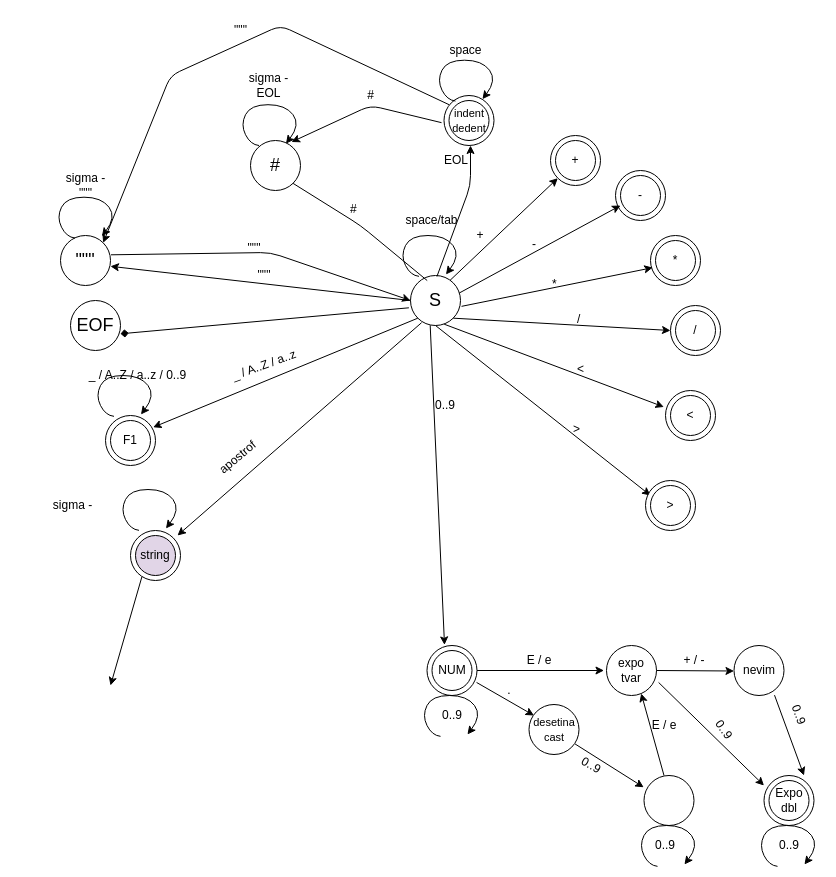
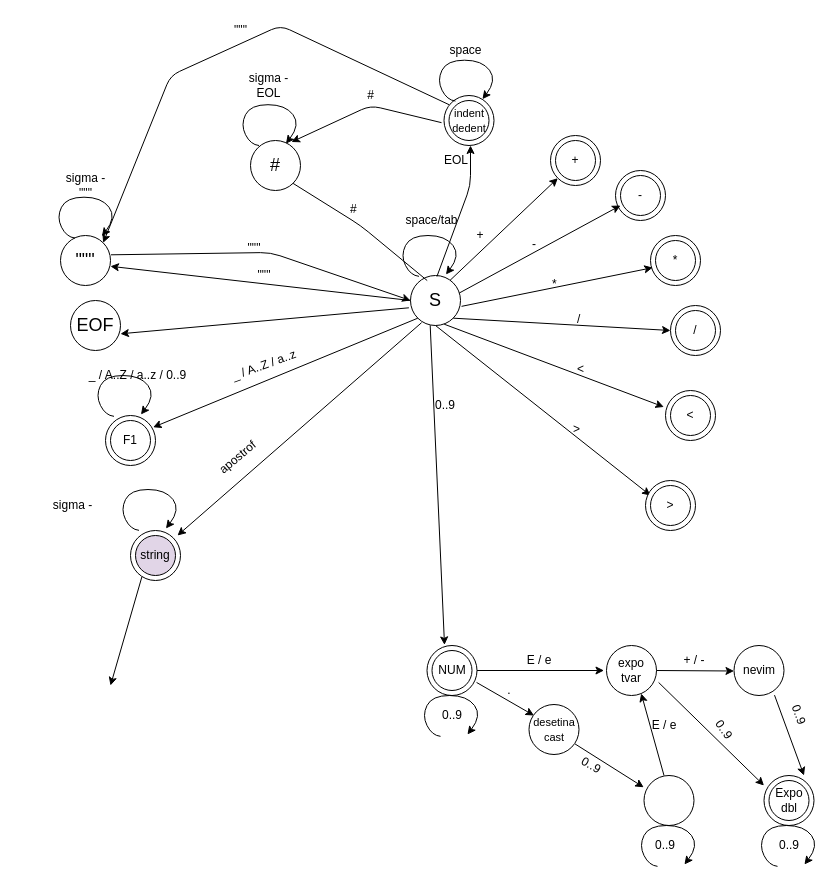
(129, 333) -> (129, 333)
